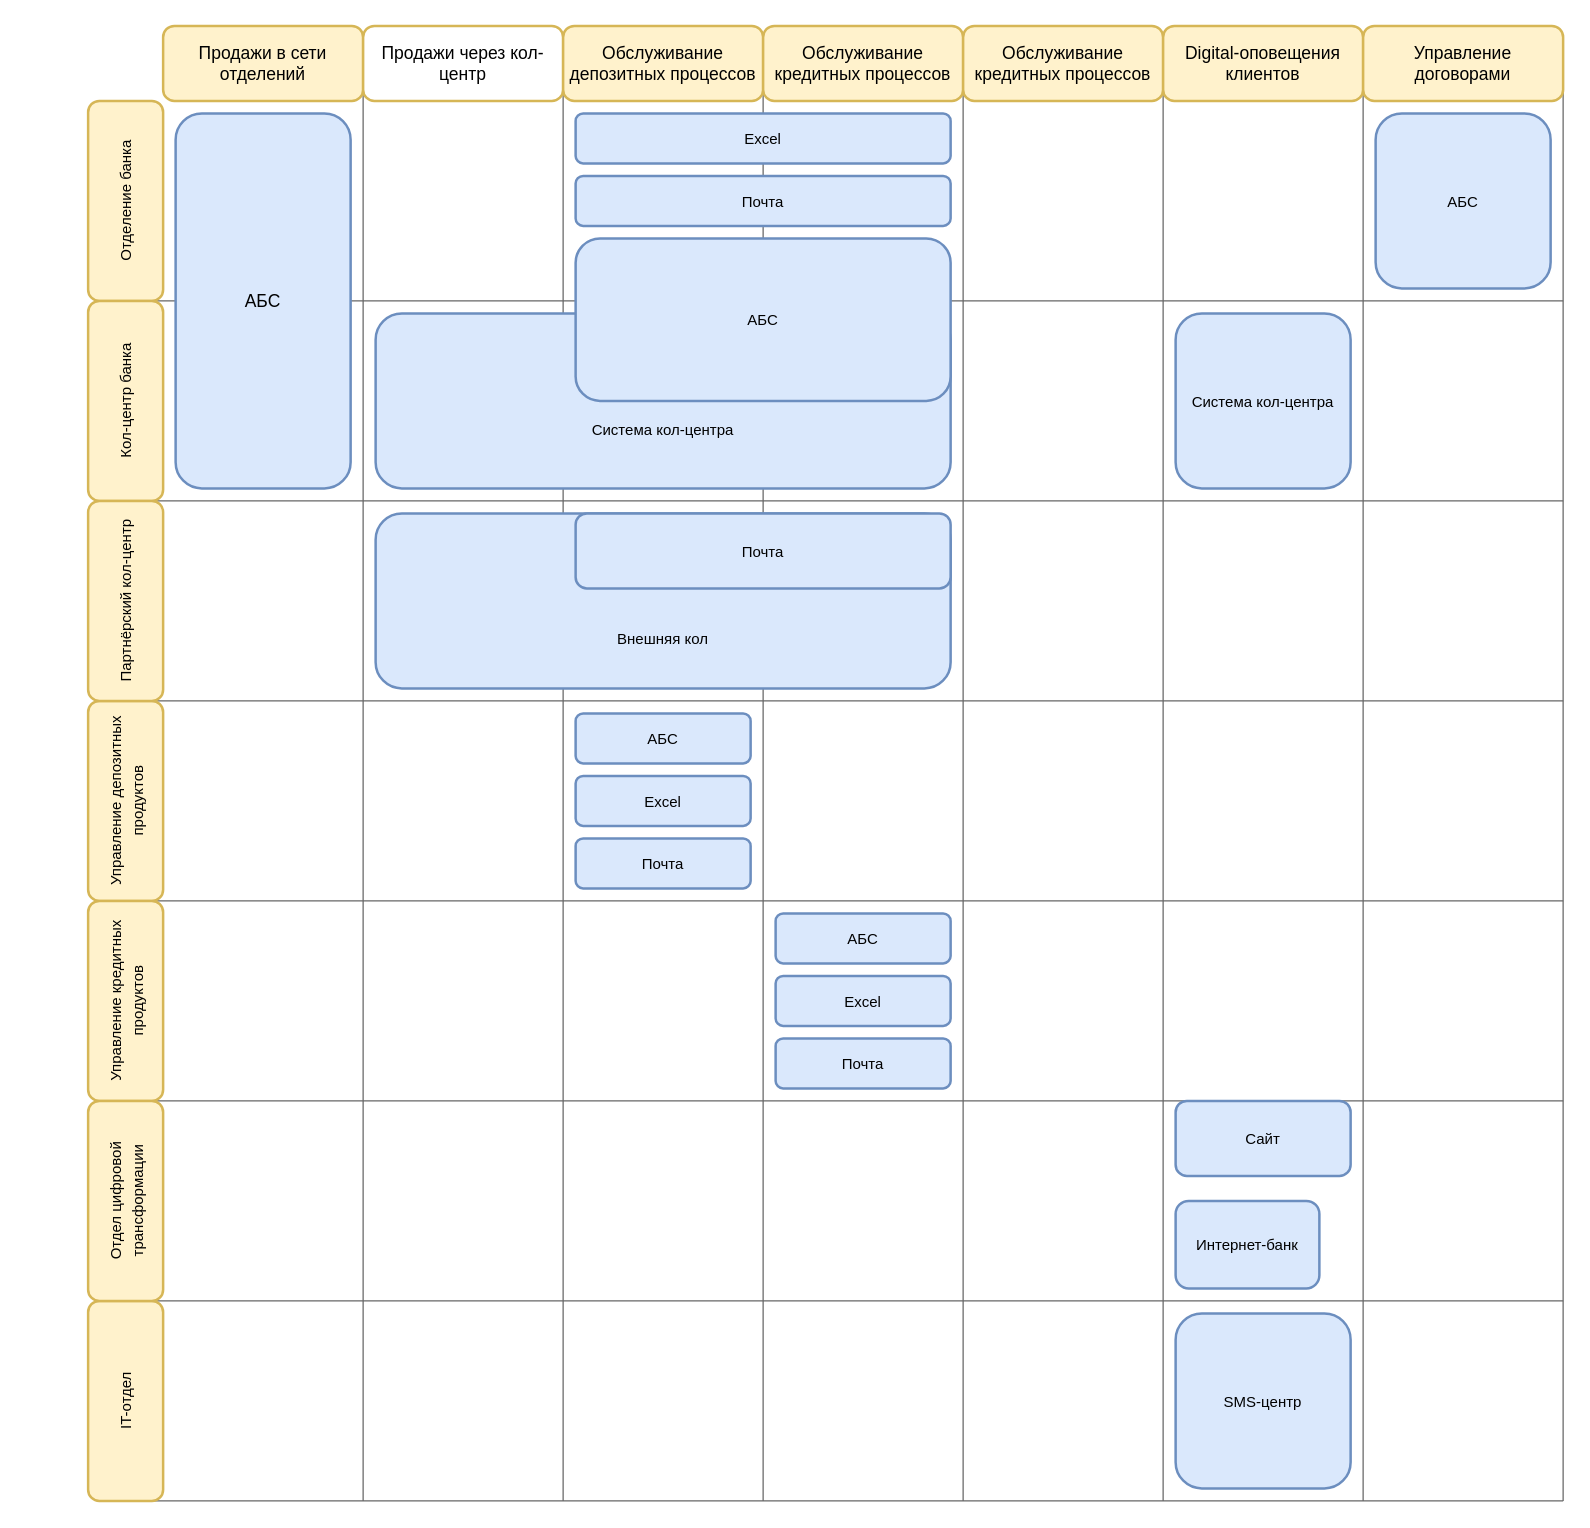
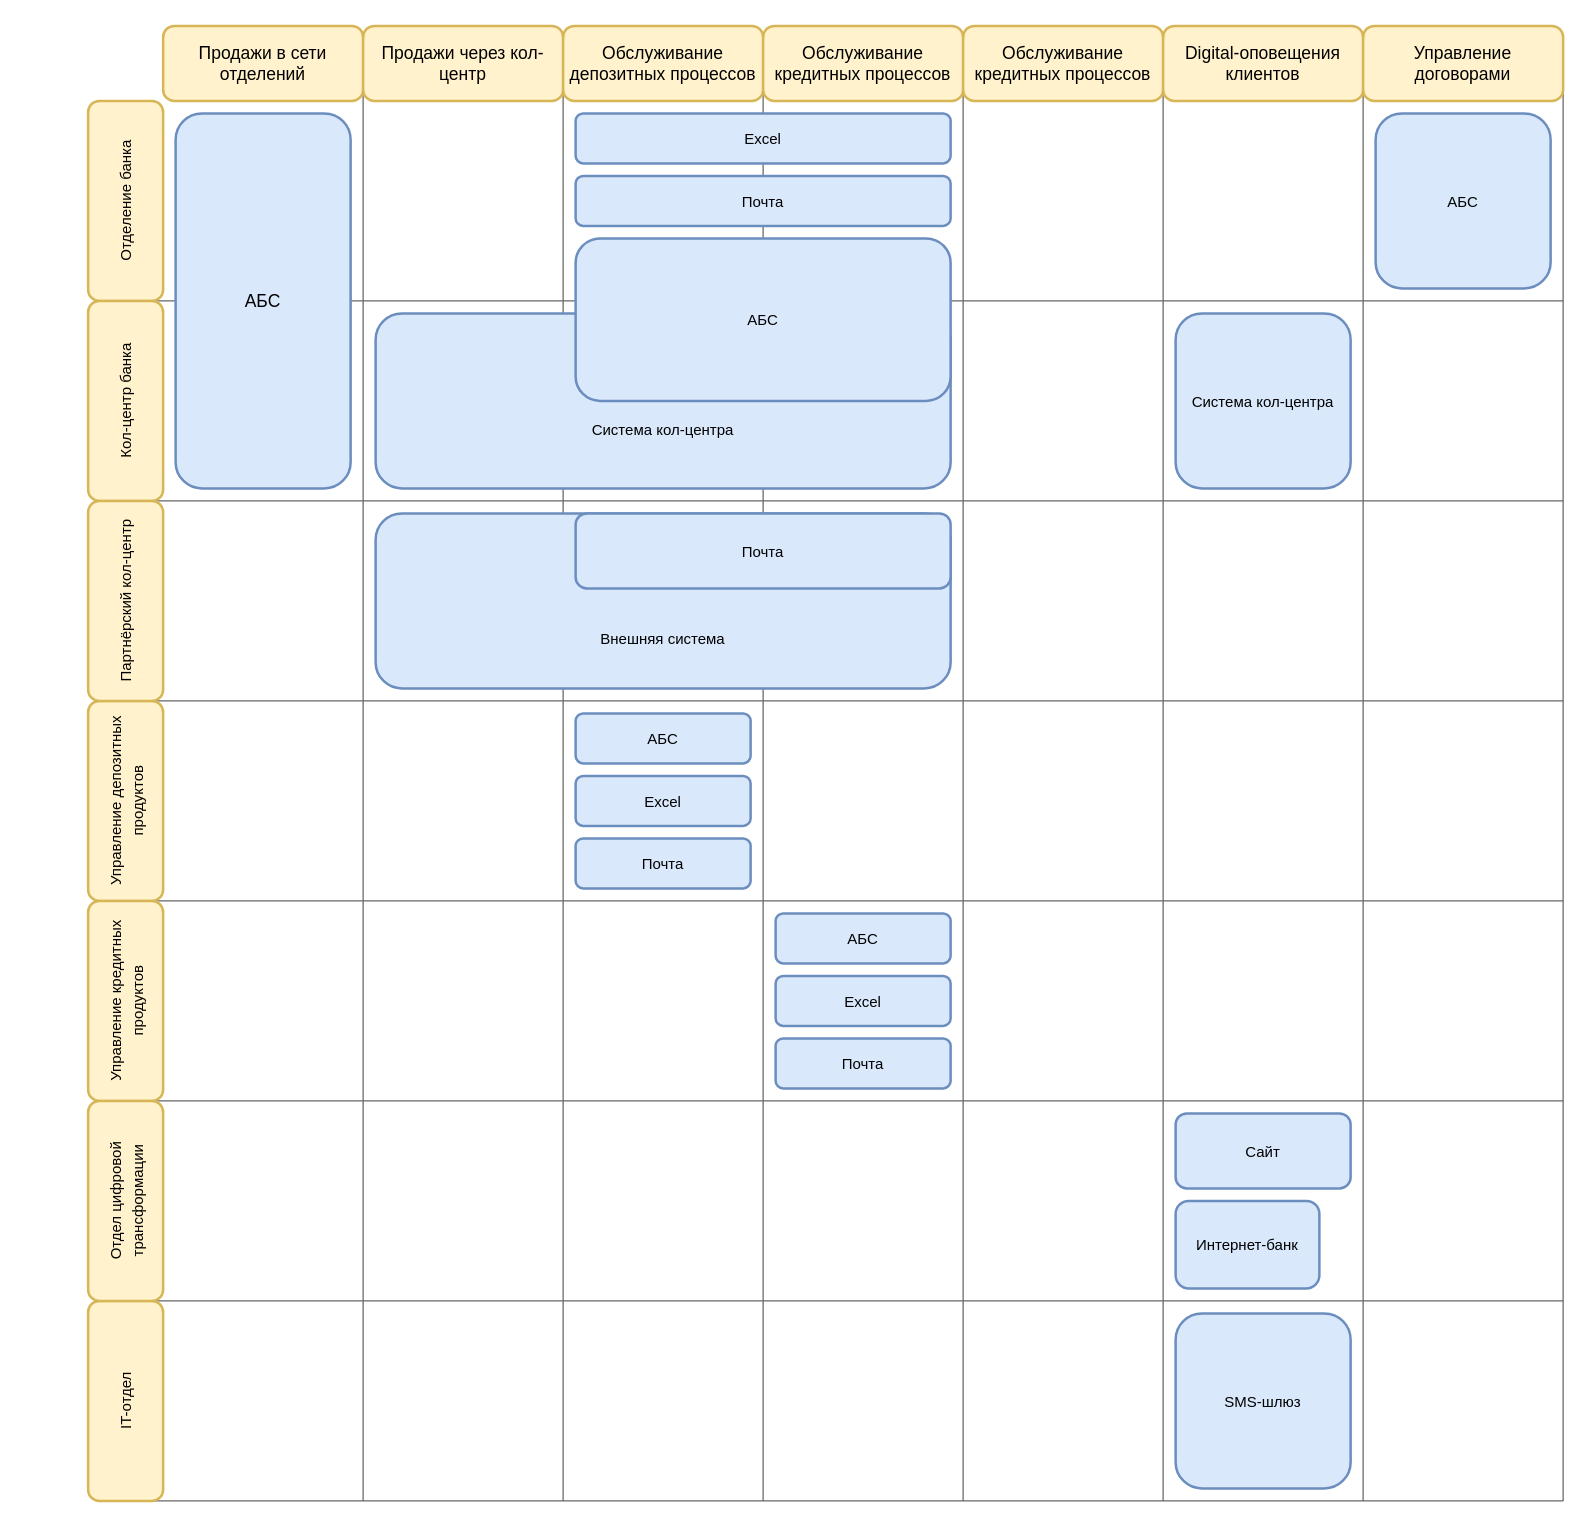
(463, 63) -> (463, 63)
(663, 601) -> (663, 601)
(1263, 1138) -> (1263, 1151)
(1263, 1401) -> (1263, 1401)
